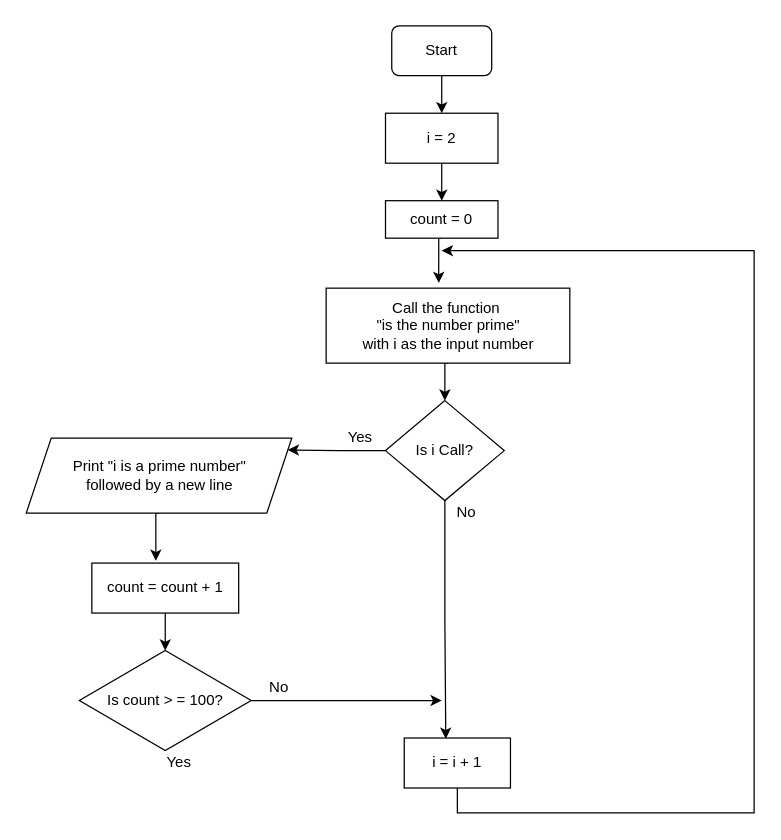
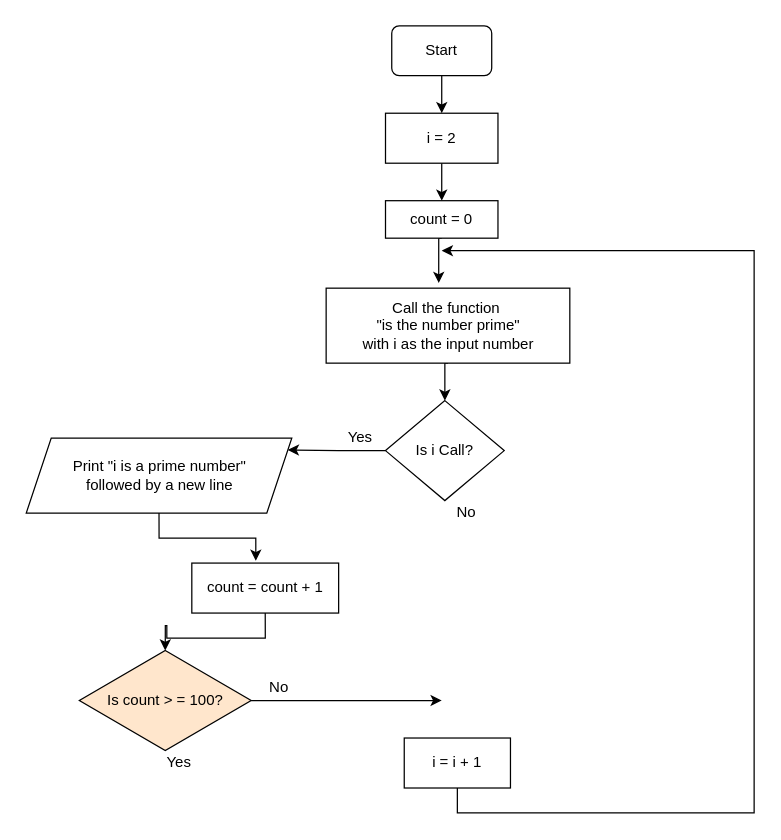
(165, 588) -> (265, 588)
(445, 615) -> none
(165, 701) -> (165, 701)
